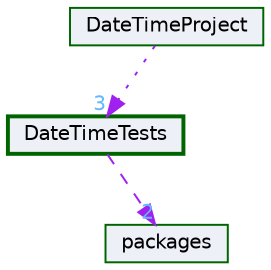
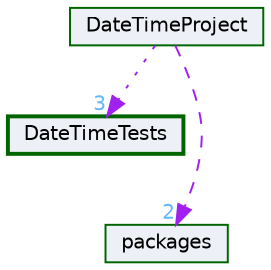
(126, 181) -> (201, 125)
